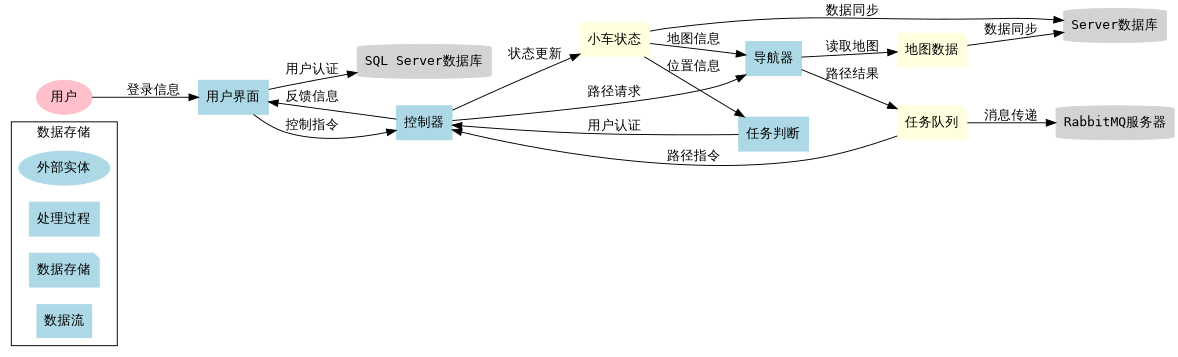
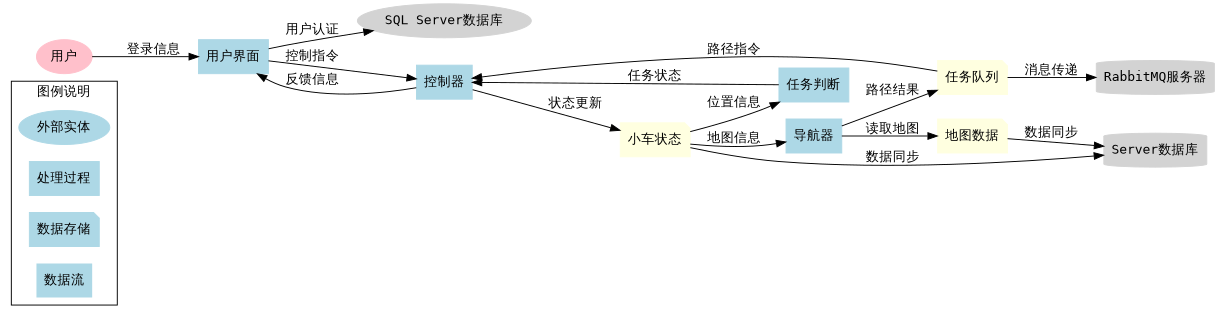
(424, 61) -> (444, 21)
(596, 106) -> none
(615, 126) -> (655, 76)
(64, 133) -> (64, 92)
